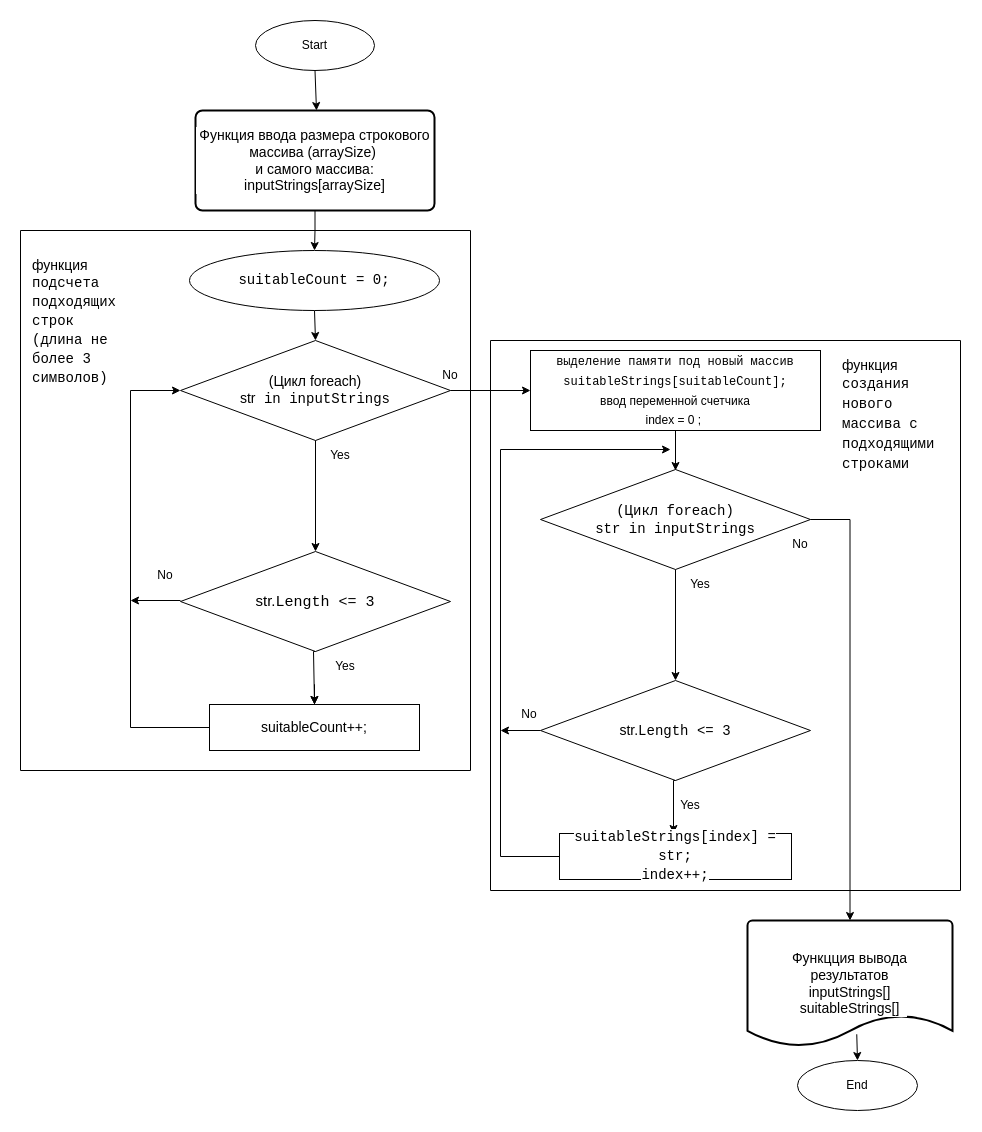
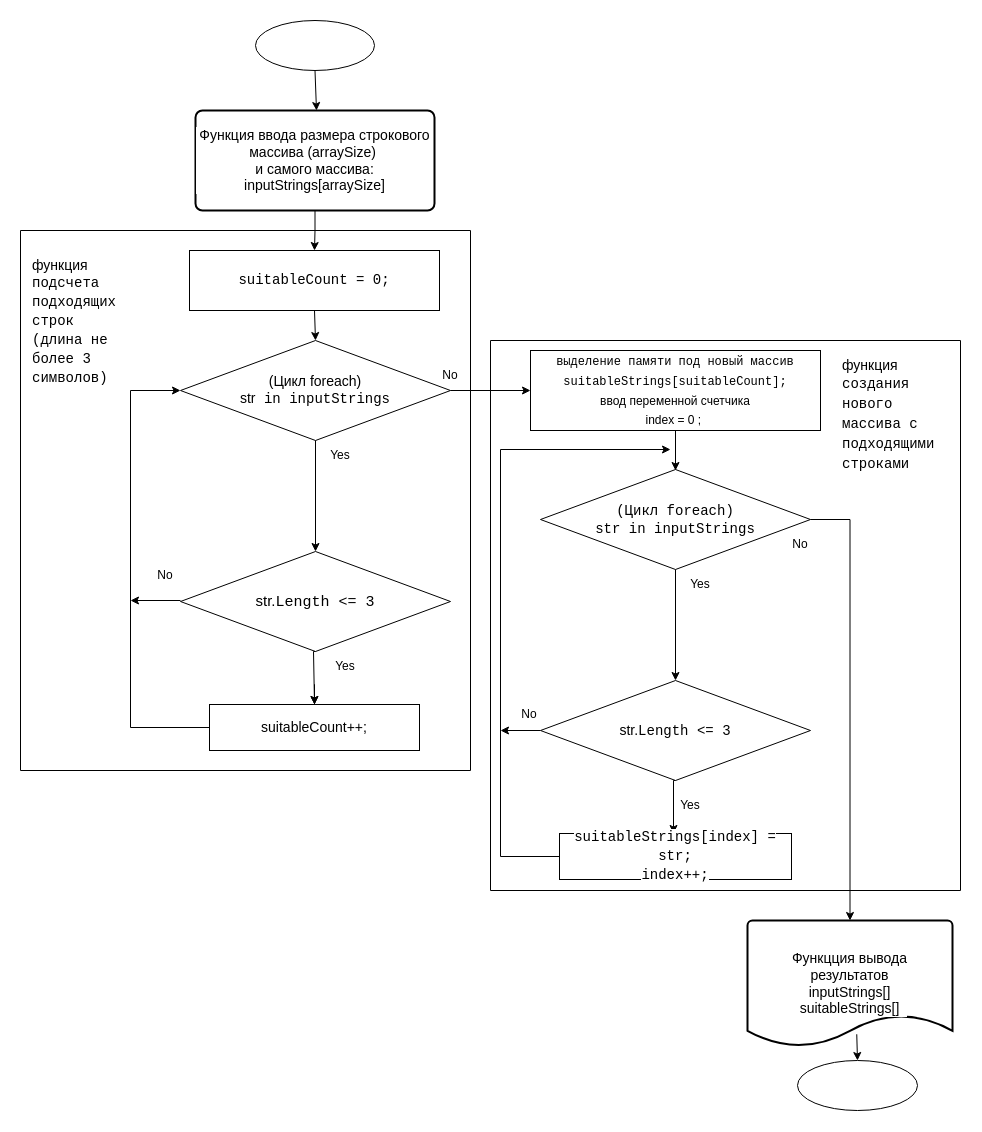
(315, 46) -> none
(315, 281) -> (315, 281)
(858, 1086) -> none
